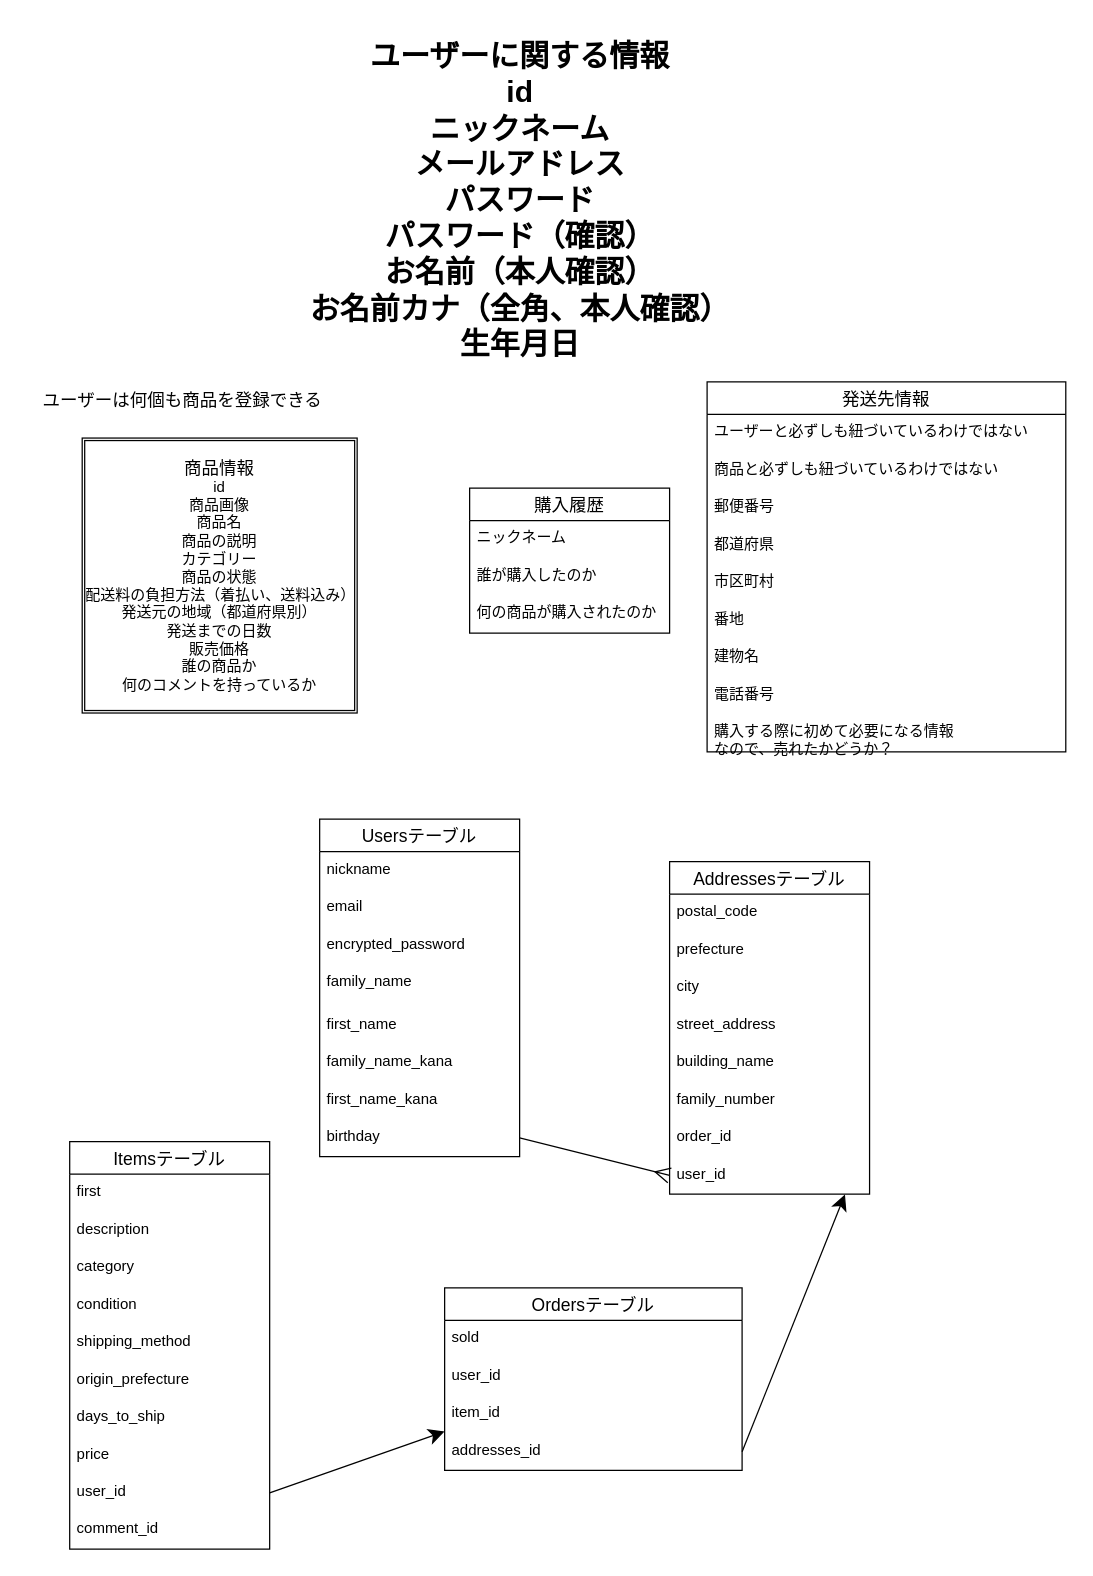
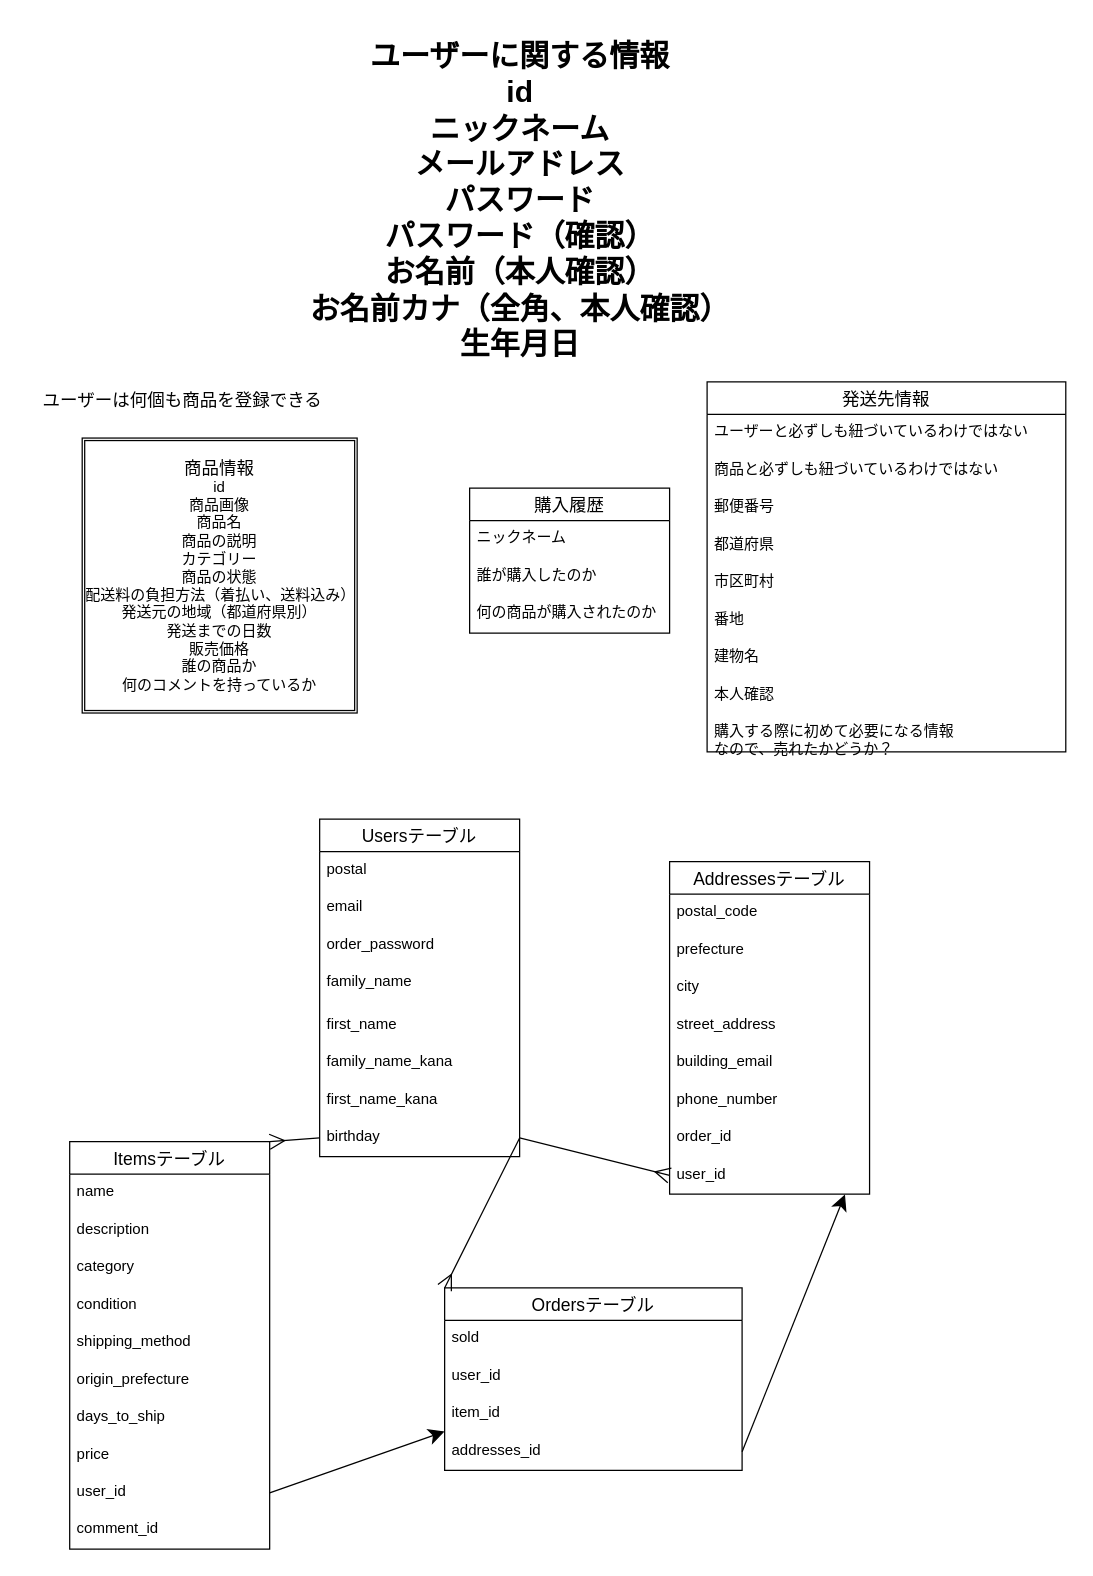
(744, 694) -> (744, 694)
(358, 869) -> (350, 869)
(402, 944) -> (385, 944)
(725, 1061) -> (725, 1061)
(727, 1099) -> (727, 1099)
none -> (293, 1140)
(95, 1191) -> (93, 1191)
none -> (480, 1216)
